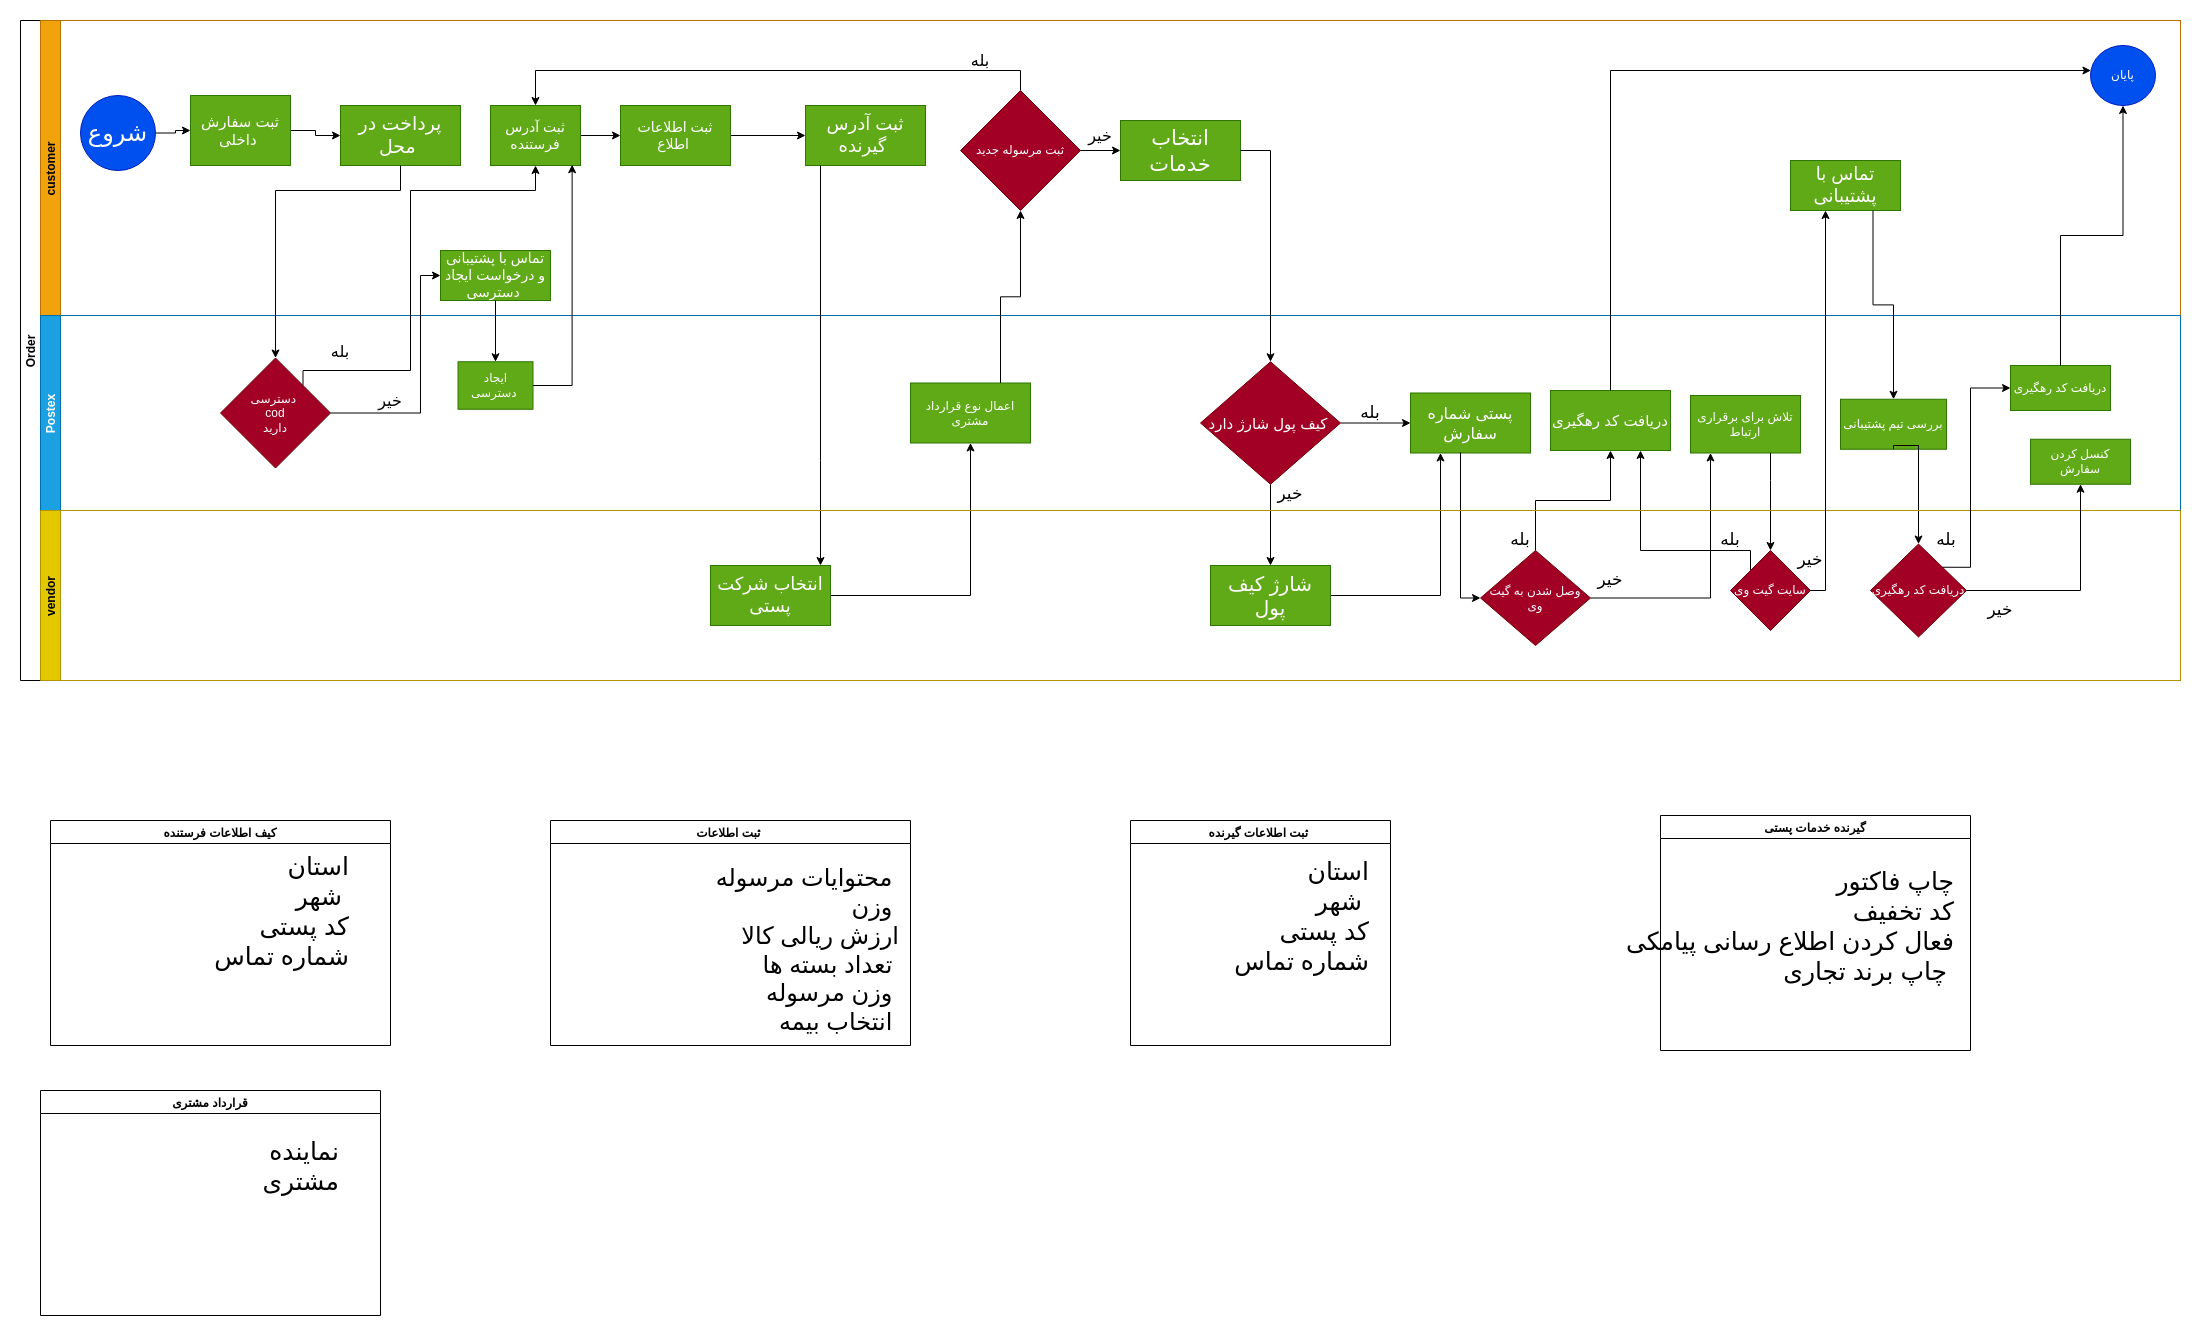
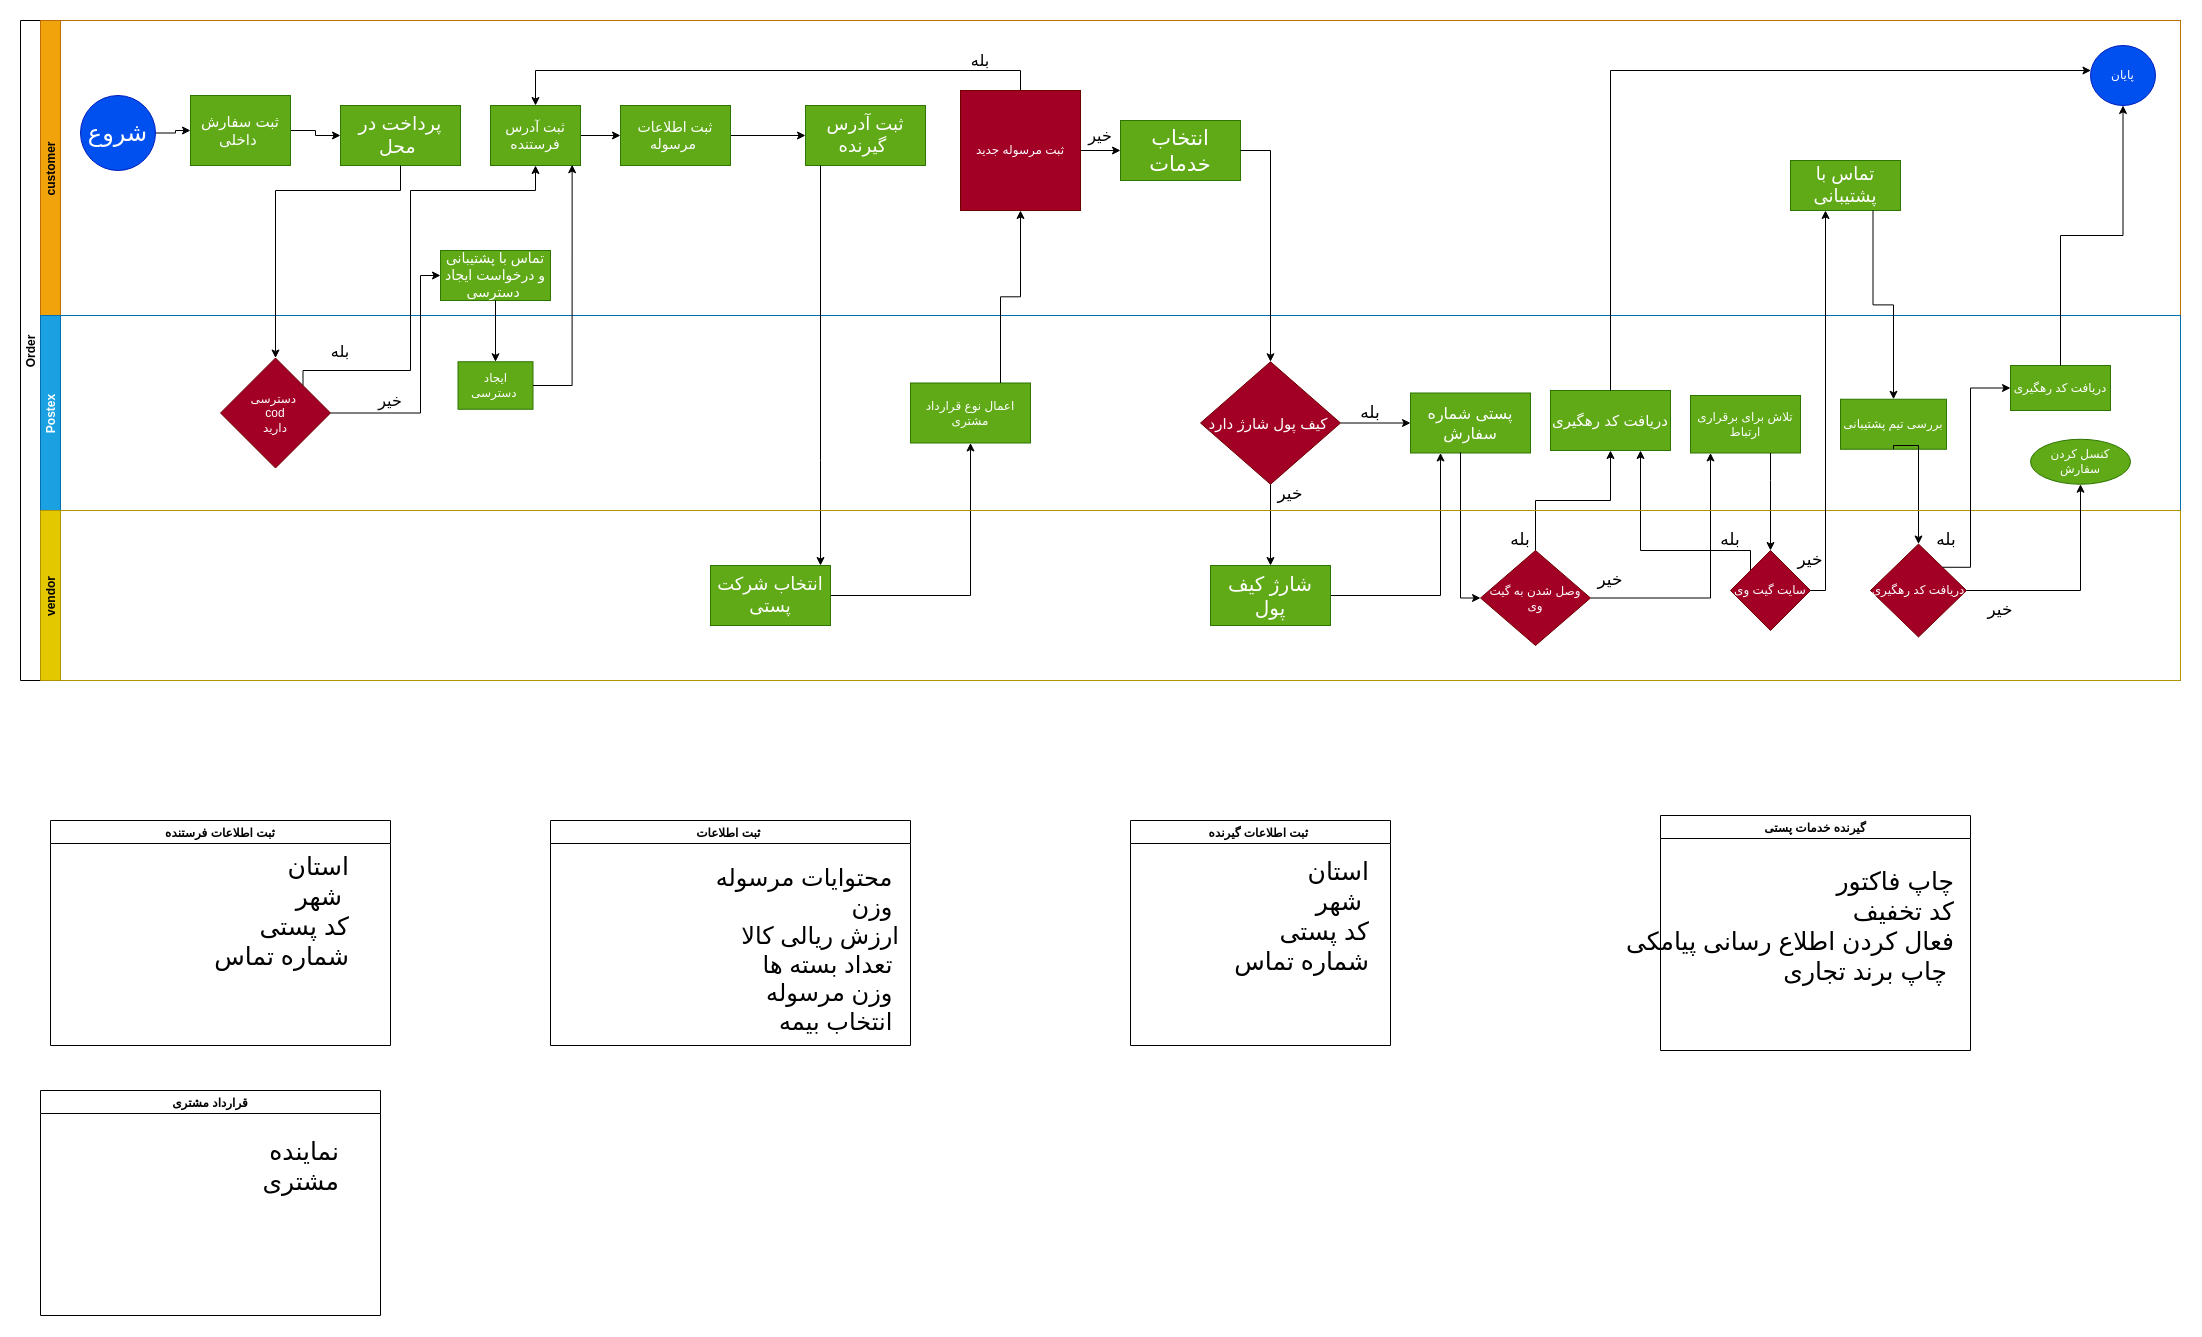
(676, 136) -> (676, 136)
(1021, 151) -> (1021, 151)
(2081, 462) -> (2081, 462)
(220, 833) -> (220, 833)
